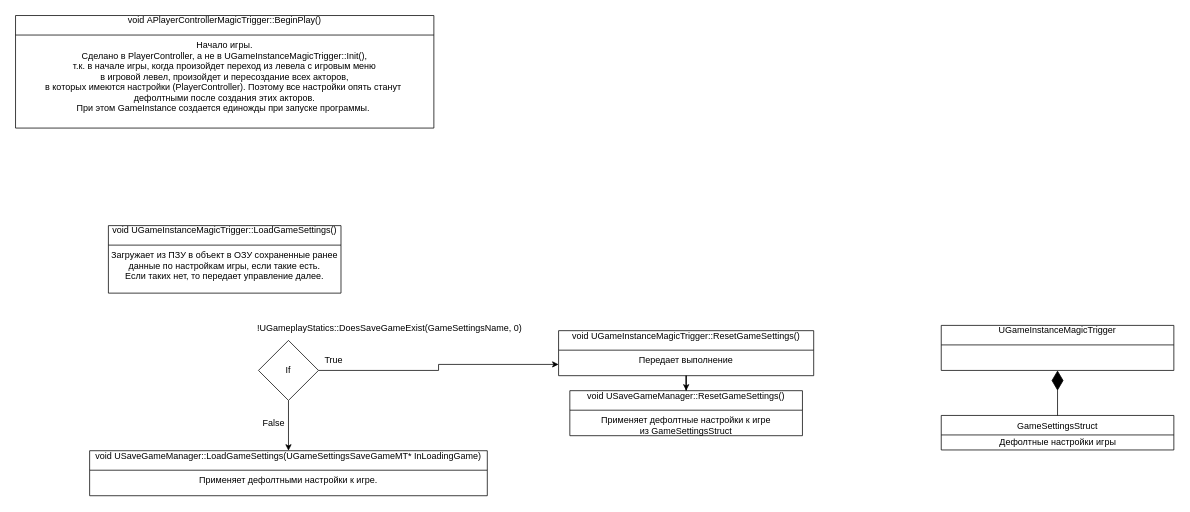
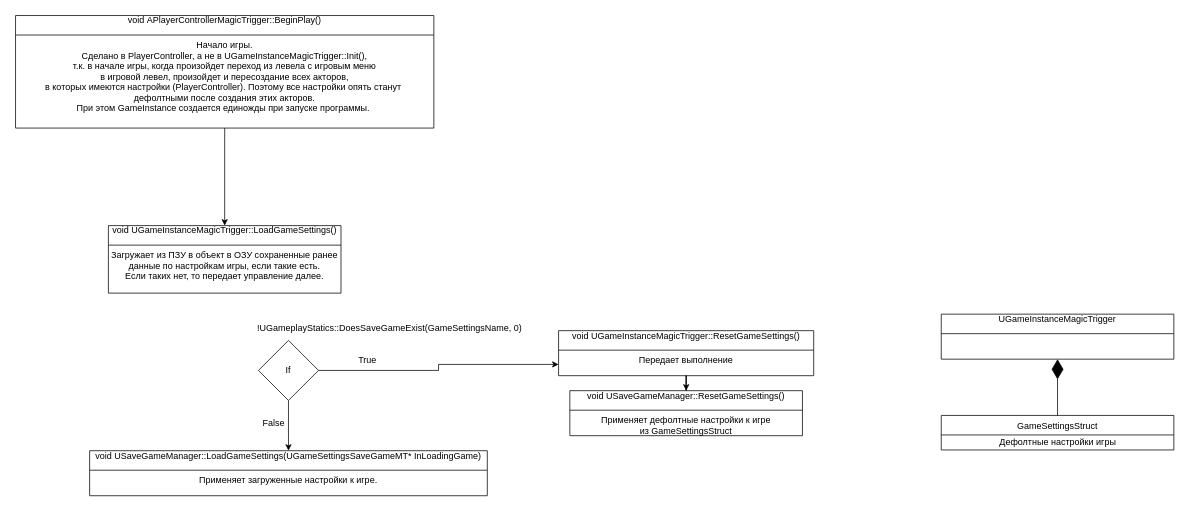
none -> (225, 174)
(1057, 348) -> (1057, 336)
(333, 360) -> (367, 360)
(288, 480) -> (288, 480)
